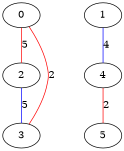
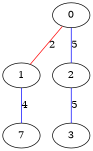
(21, 45) -> (71, 45)
(48, 75) -> (46, 45)
(103, 75) -> (21, 136)
(103, 136) -> none
